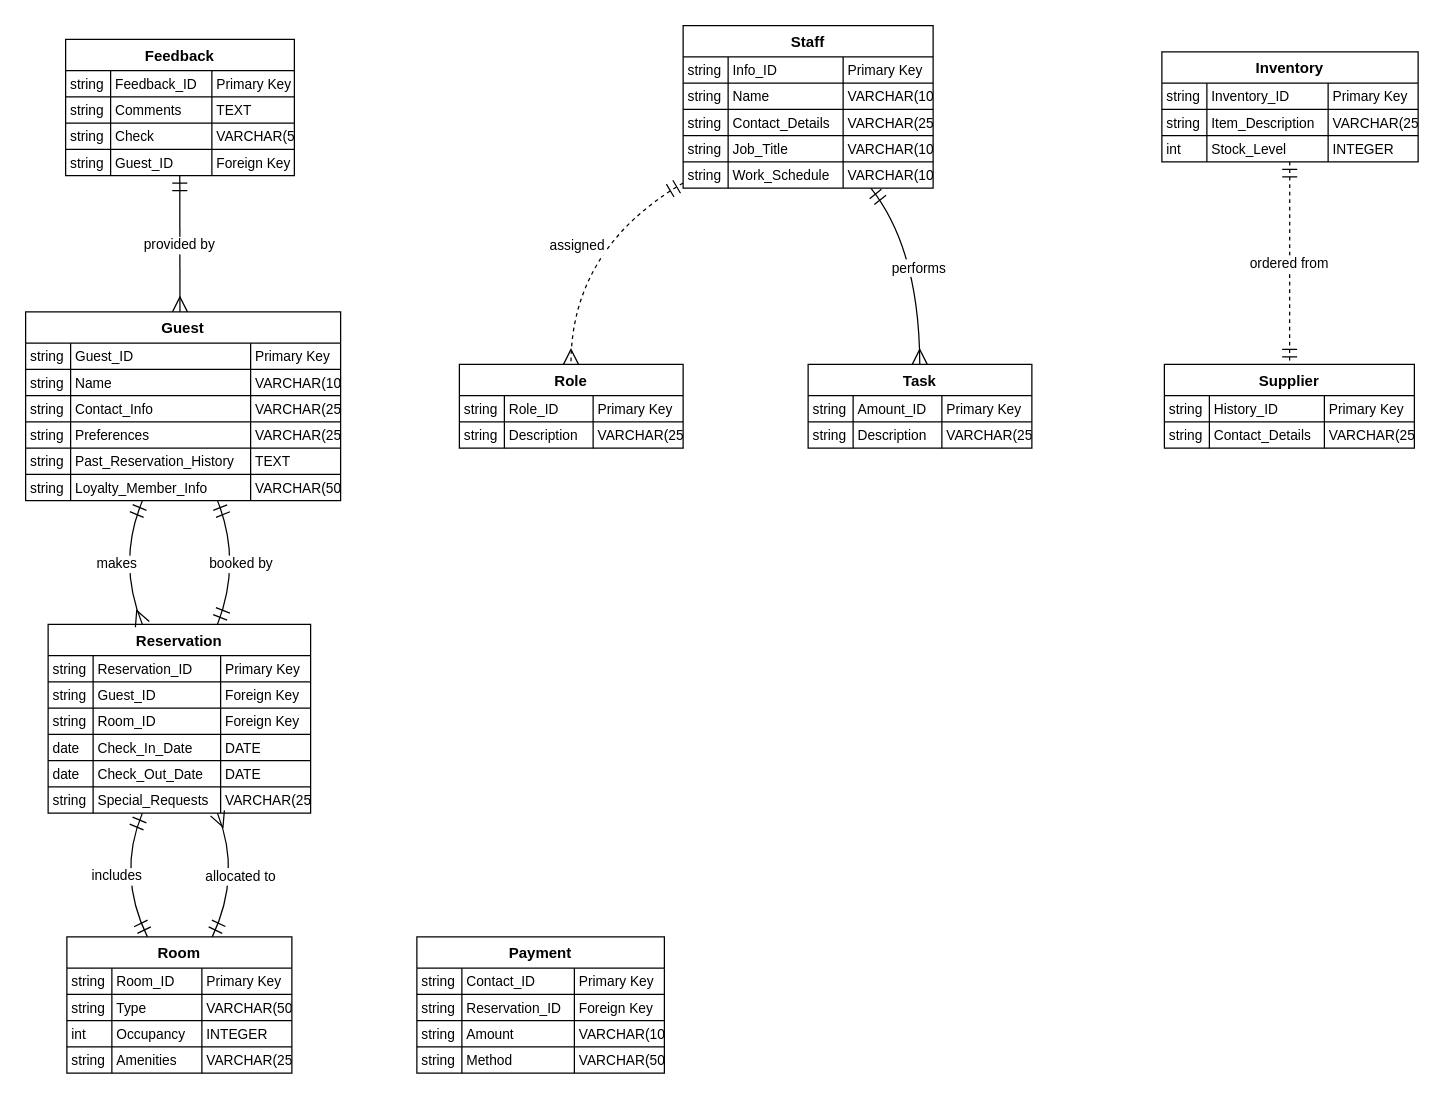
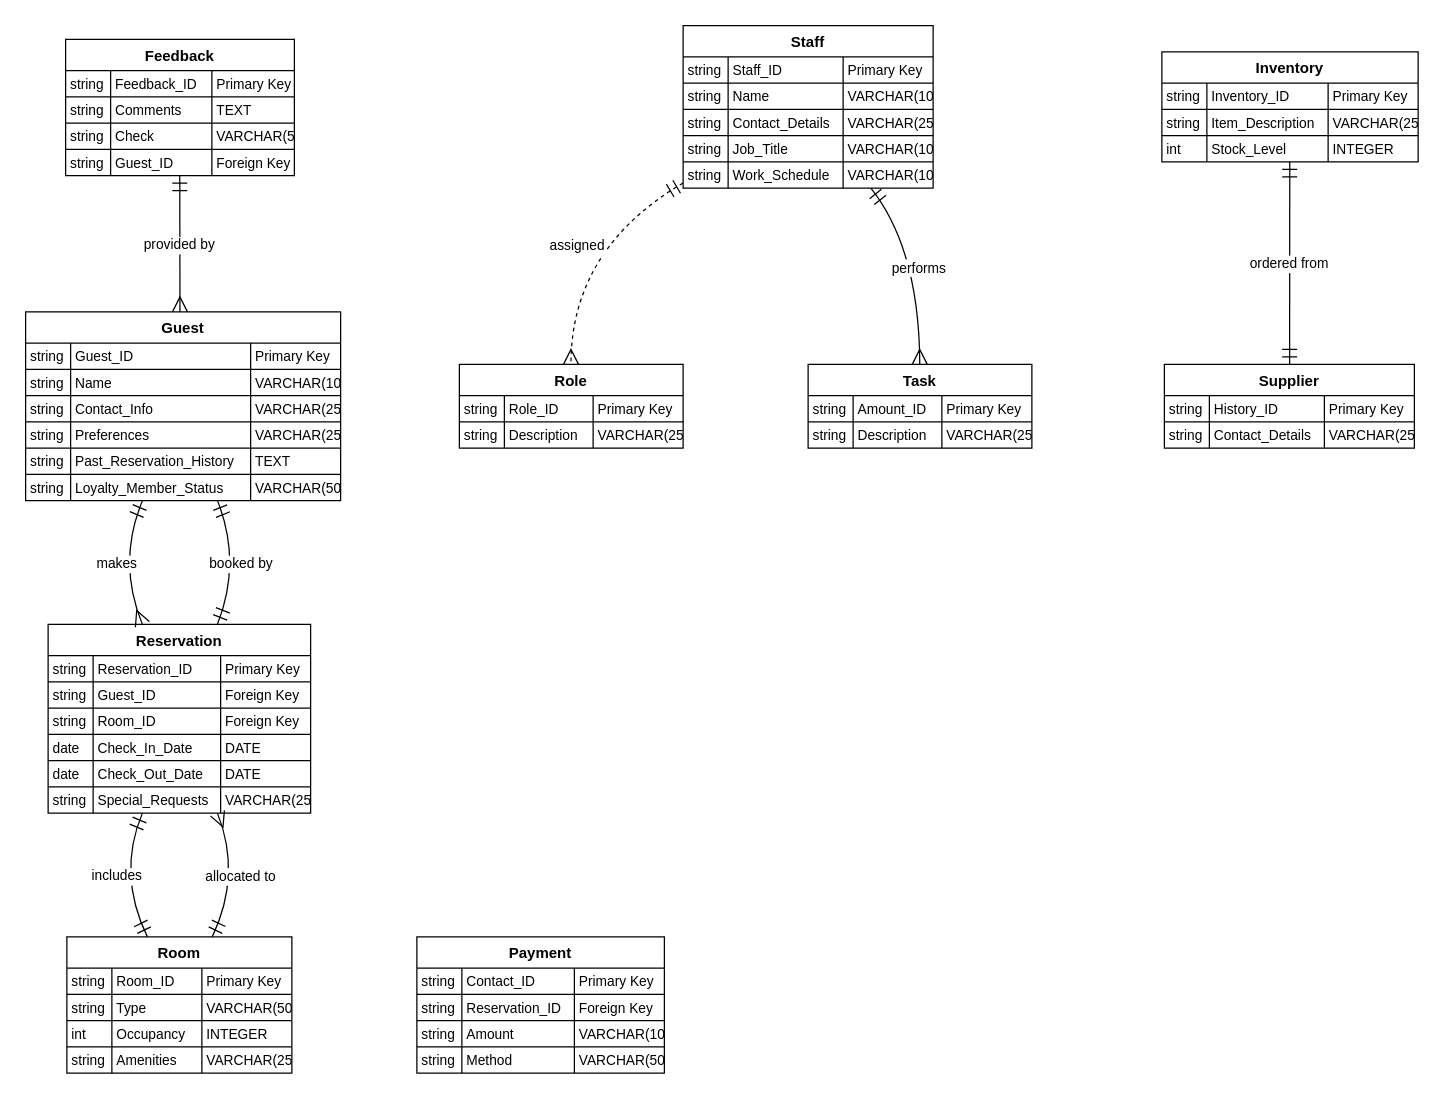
(759, 70) -> (763, 70)
(1290, 318) -> (1290, 318)
(146, 488) -> (154, 488)
